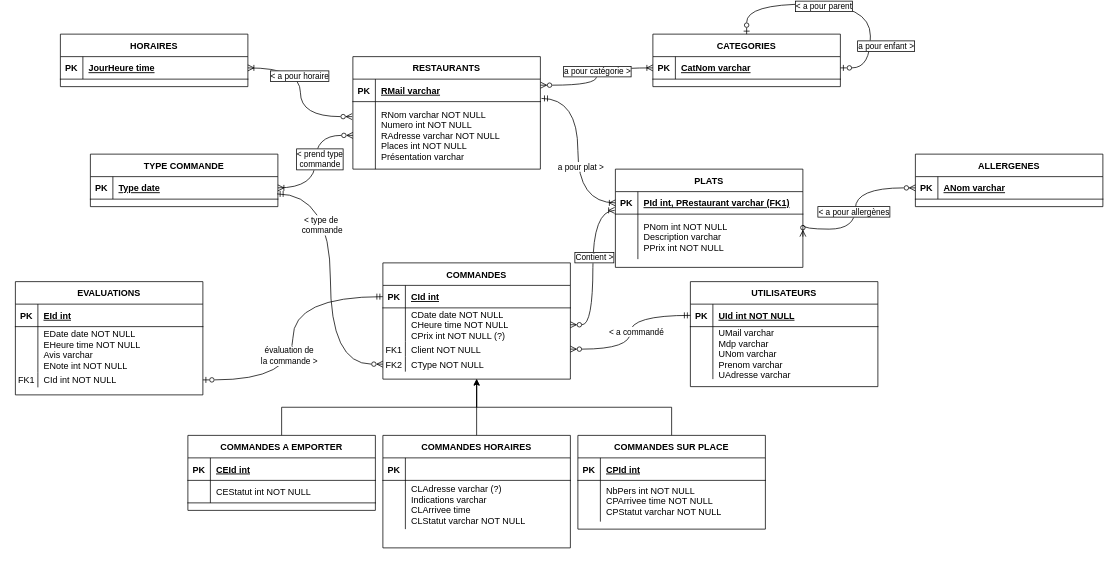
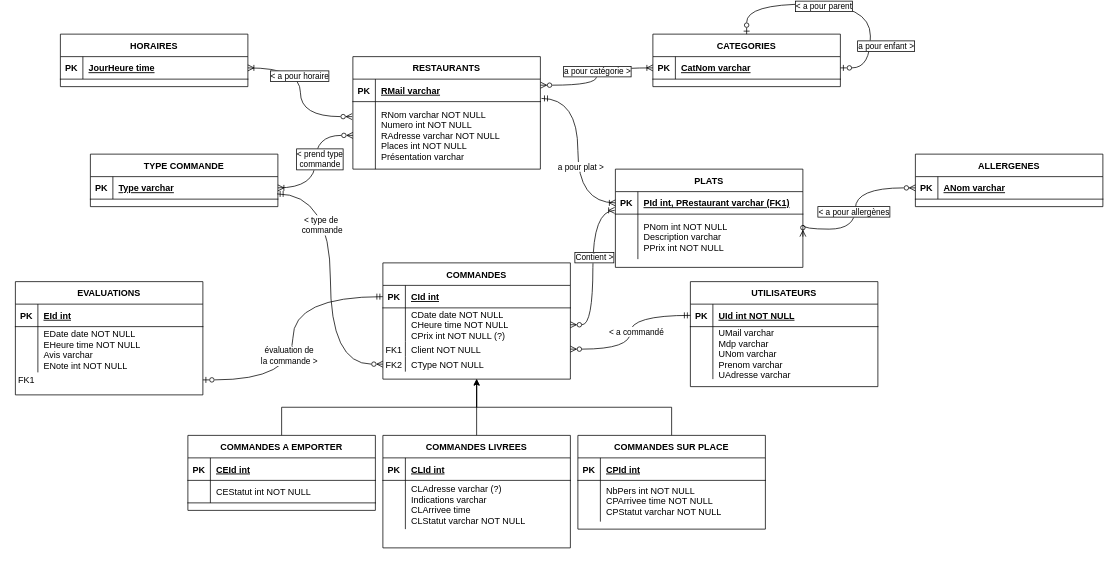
(140, 188) -> (148, 188)
(120, 380) -> none
(476, 447) -> (476, 447)
none -> (488, 469)
